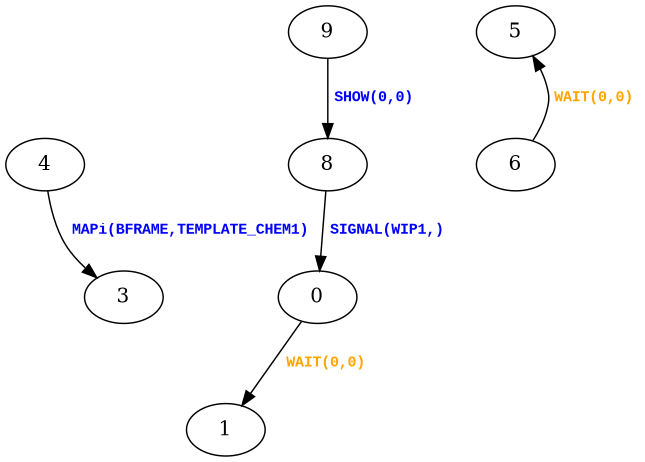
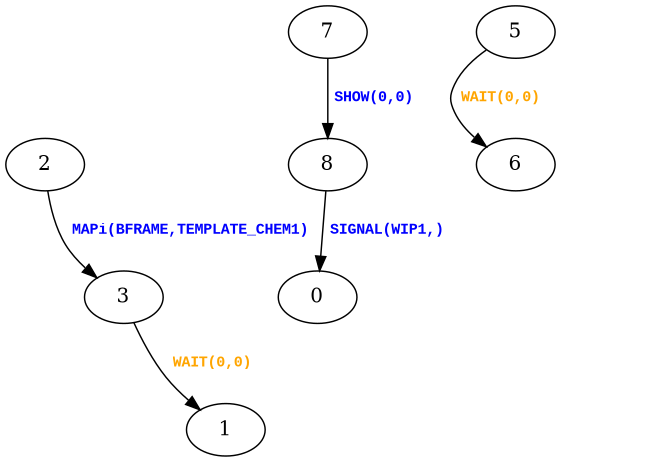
(328, 32) -> (328, 32)
(548, 106) -> (452, 91)
(45, 165) -> (45, 165)
(276, 357) -> (157, 365)
